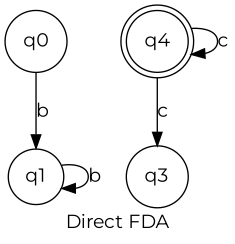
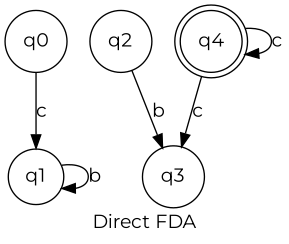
none -> (121, 41)
(43, 112) -> (42, 112)
